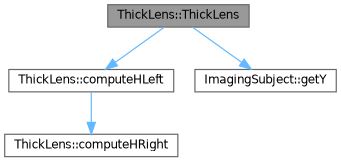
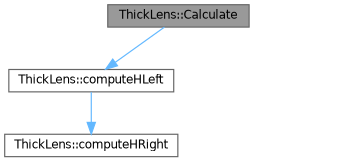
(178, 16) -> (178, 16)
(266, 81) -> none
